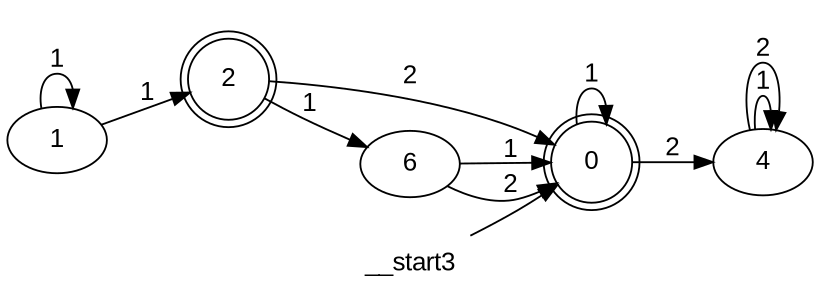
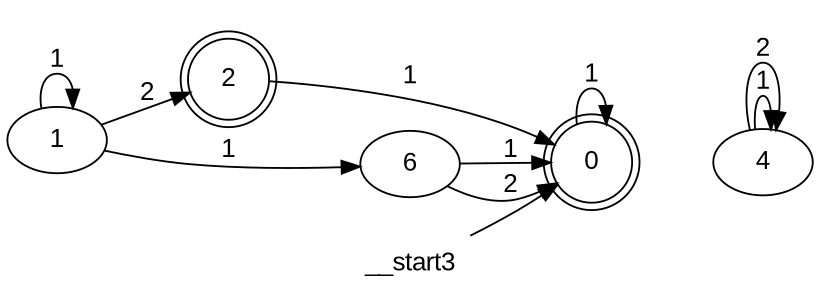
(410, 76) -> (410, 76)
(147, 93) -> (147, 93)
(307, 120) -> (222, 166)
(663, 162) -> none
